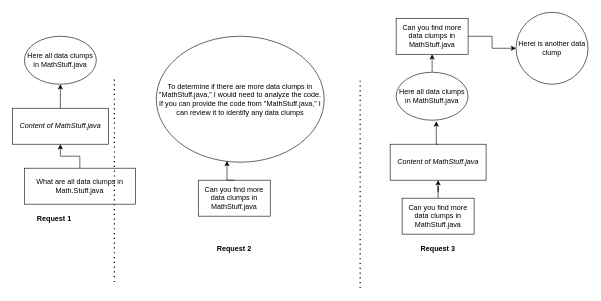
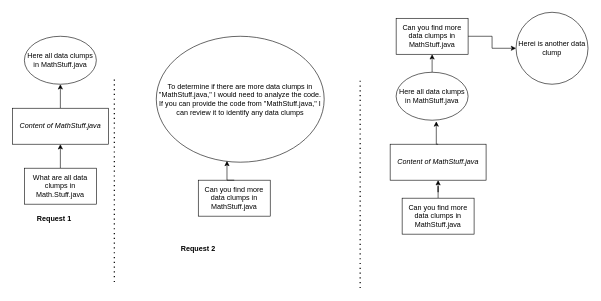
(80, 186) -> (60, 186)
(234, 249) -> (198, 249)
(438, 249) -> none
